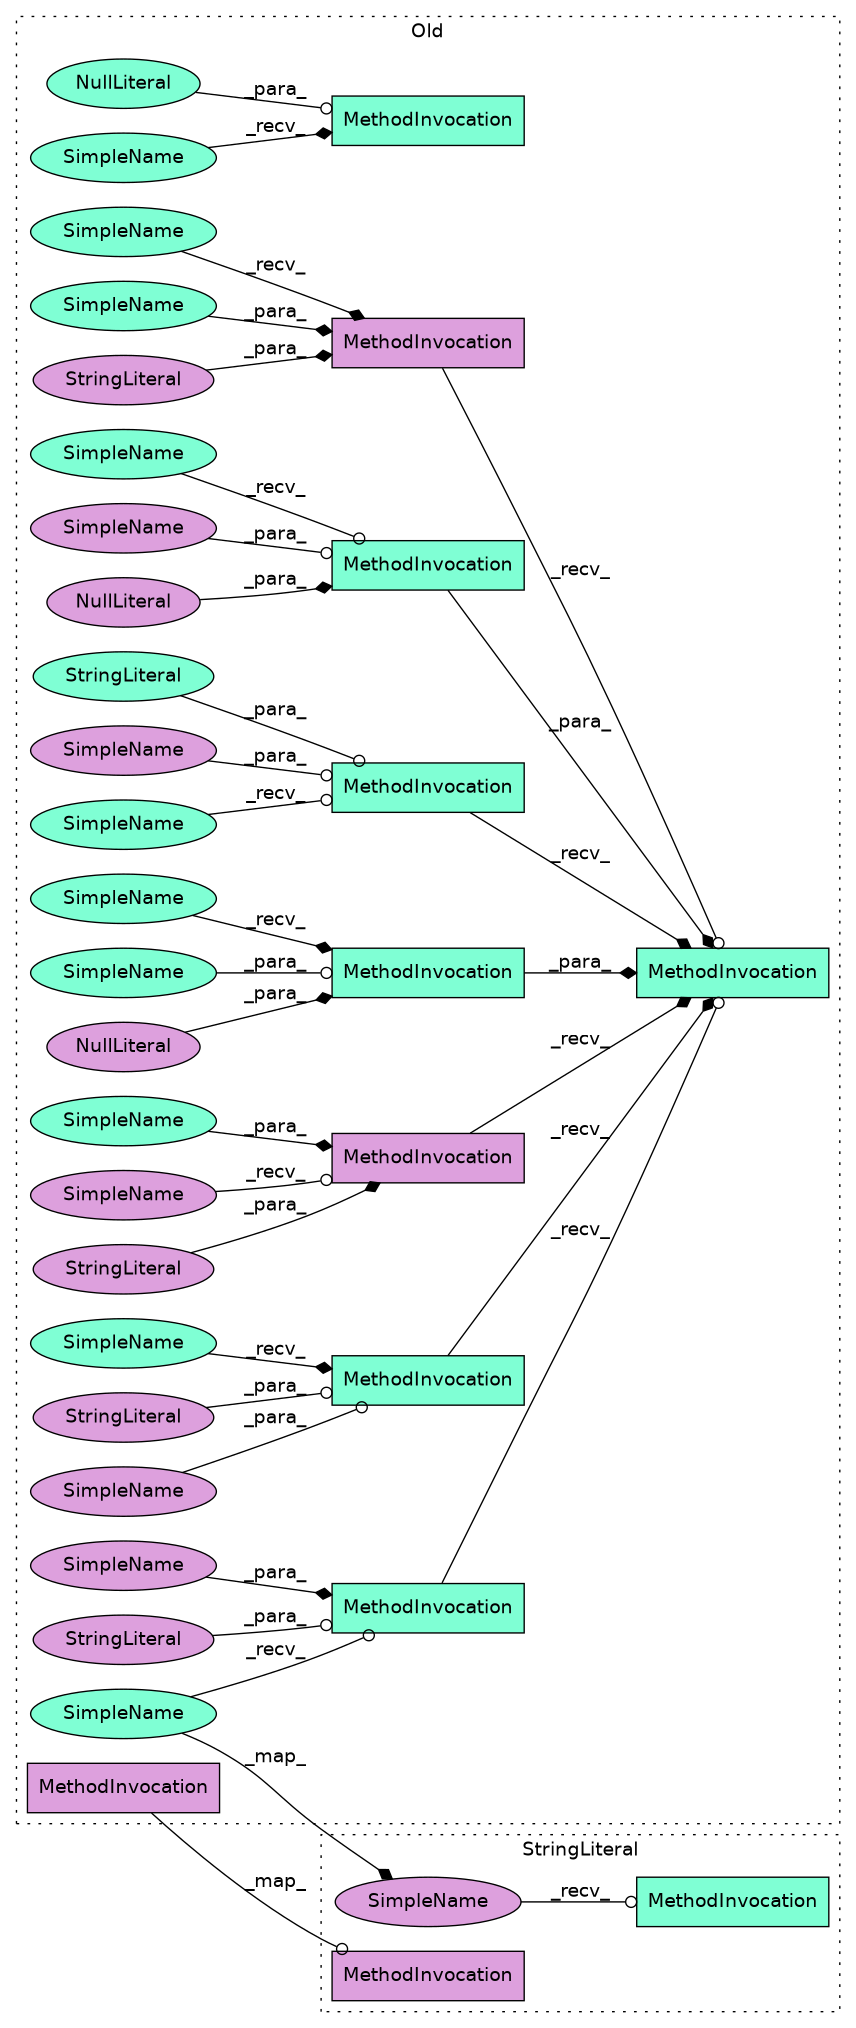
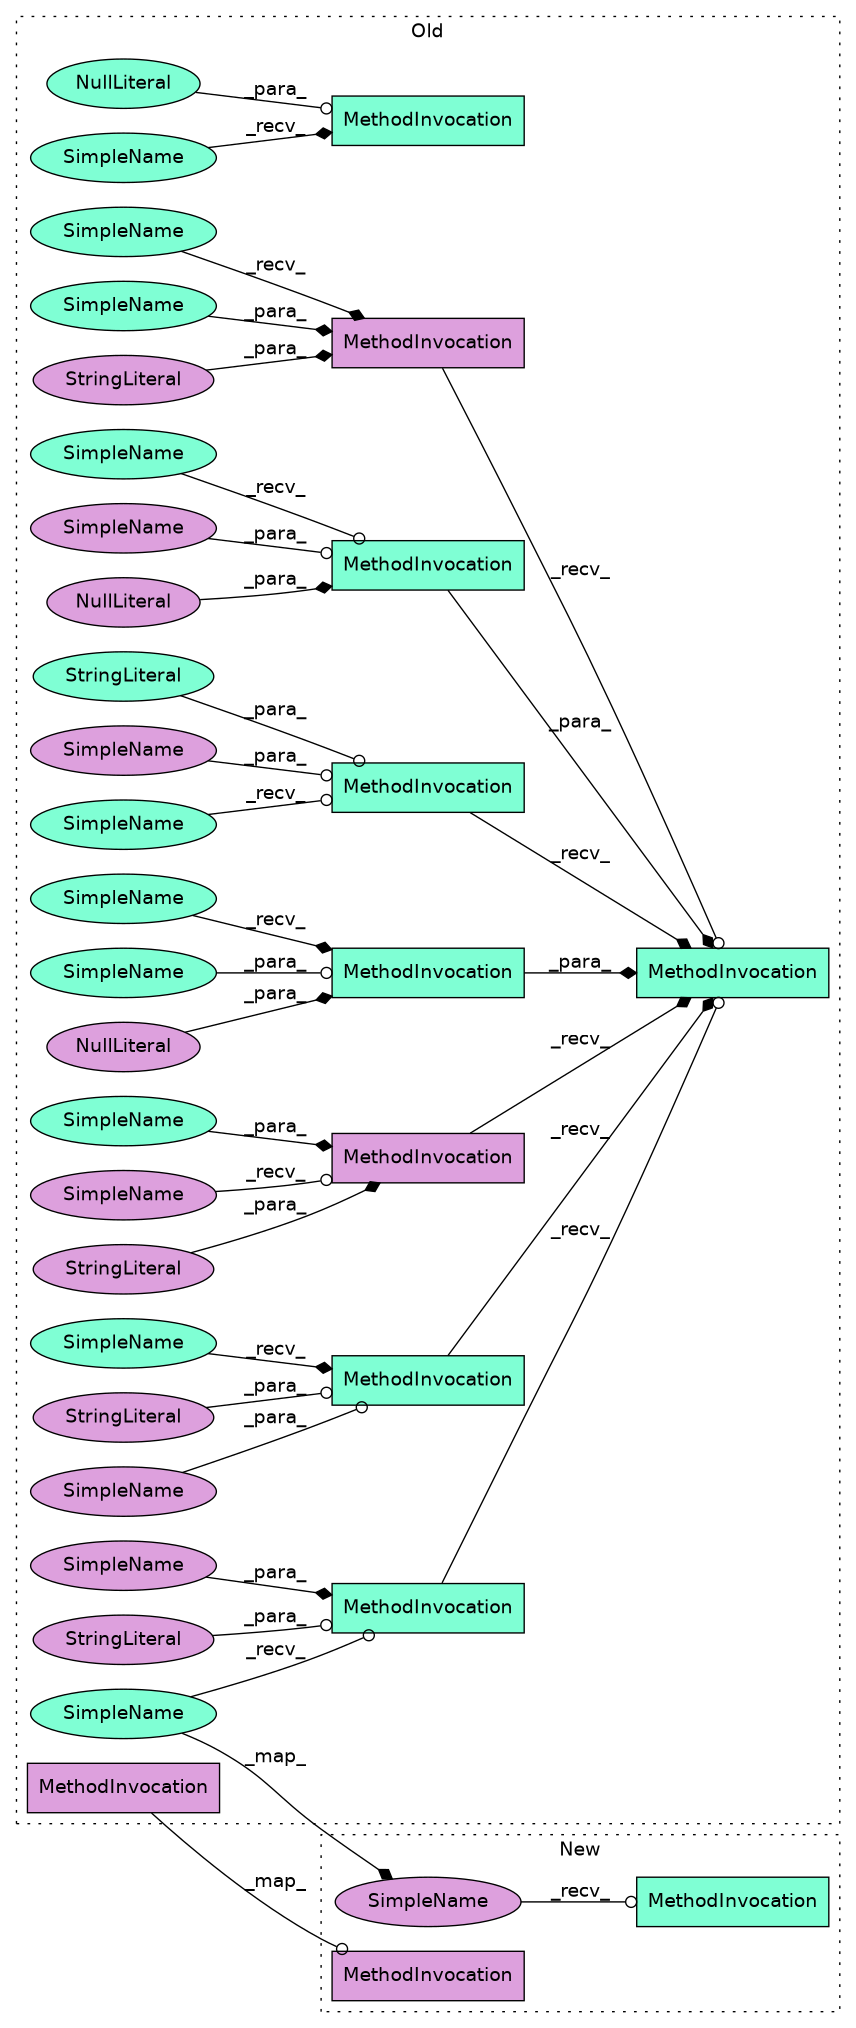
(580, 1850) -> (580, 1850)
